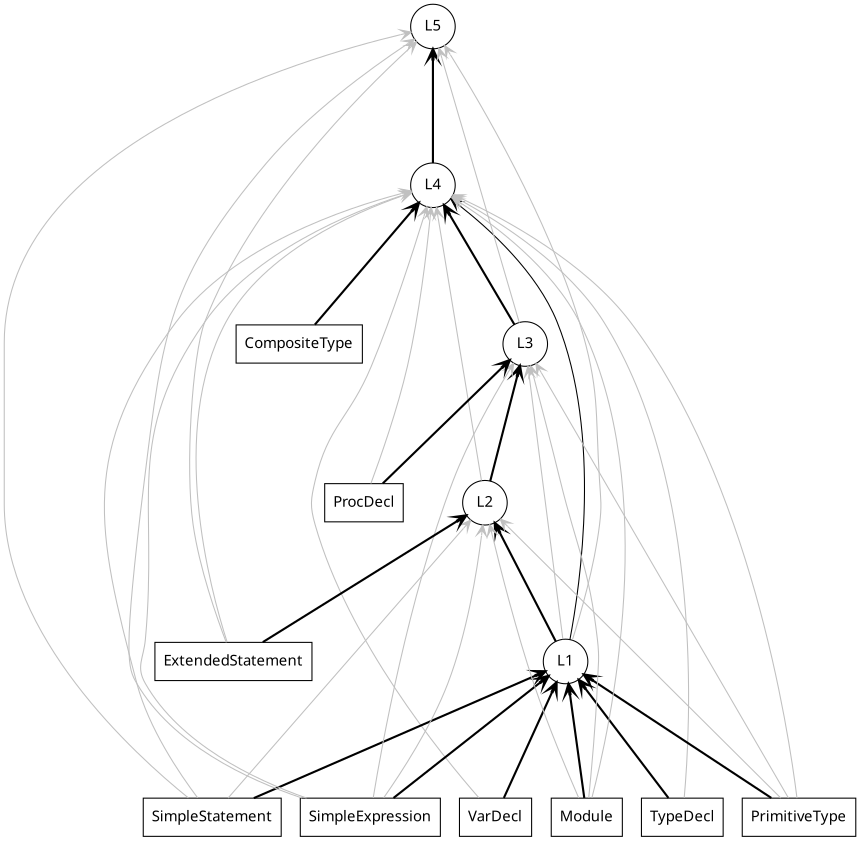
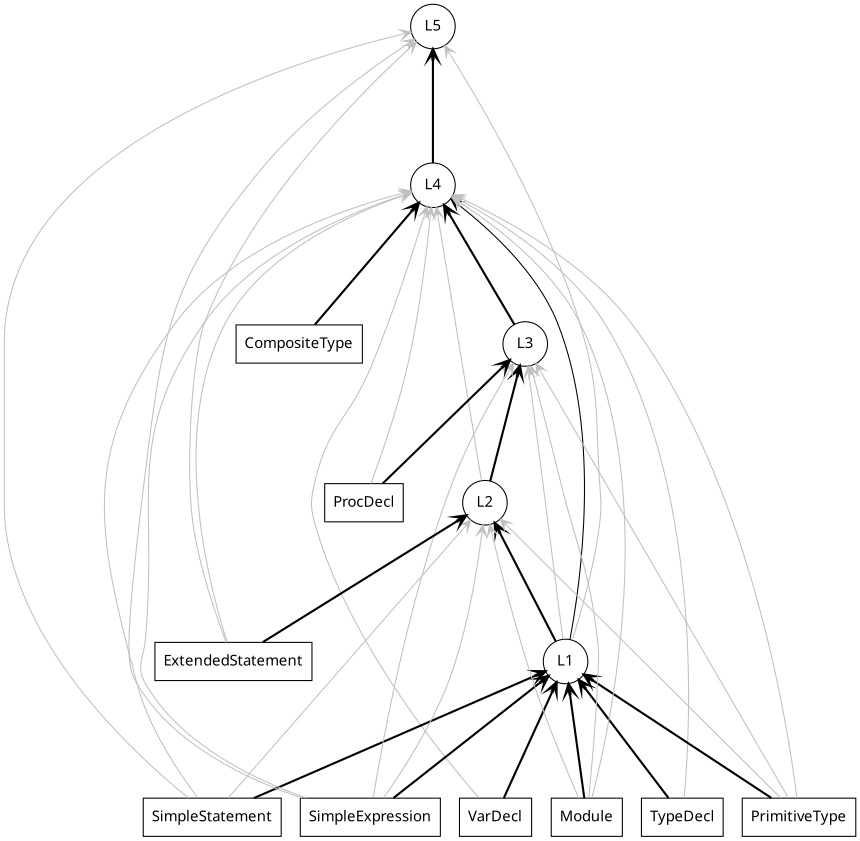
(481, 191) -> none
